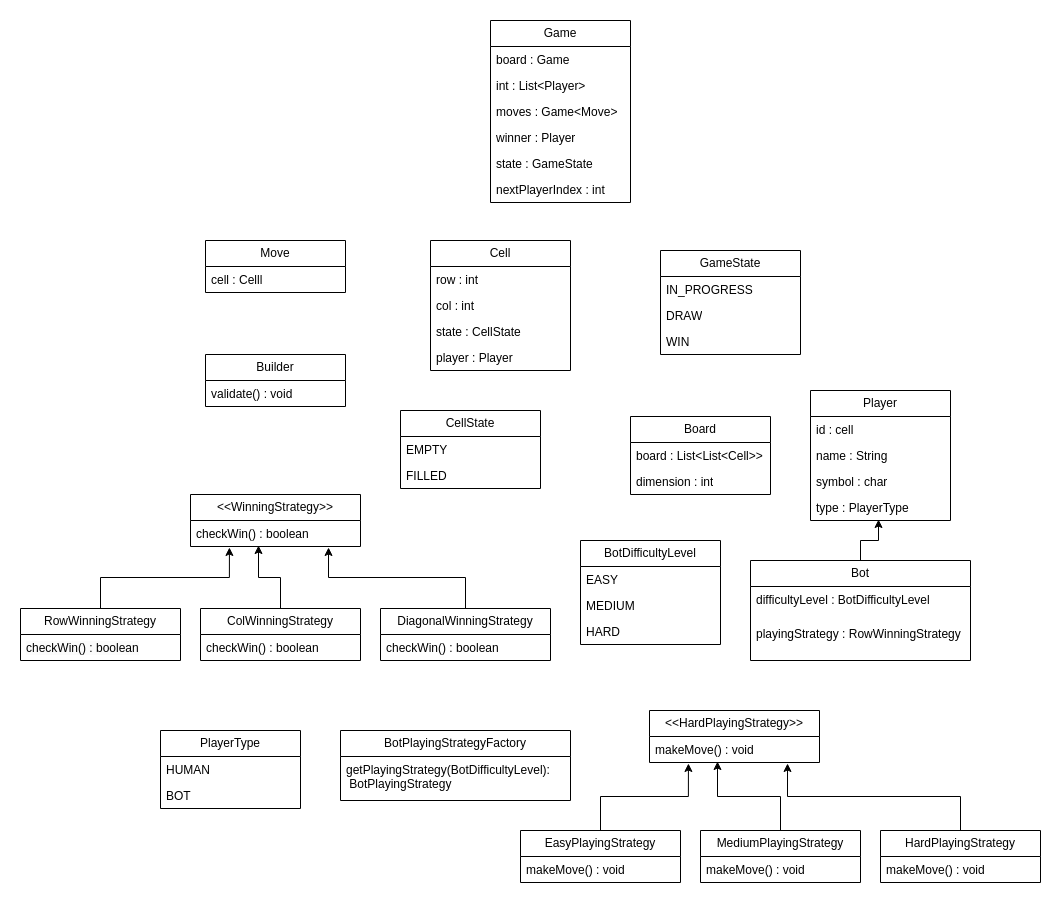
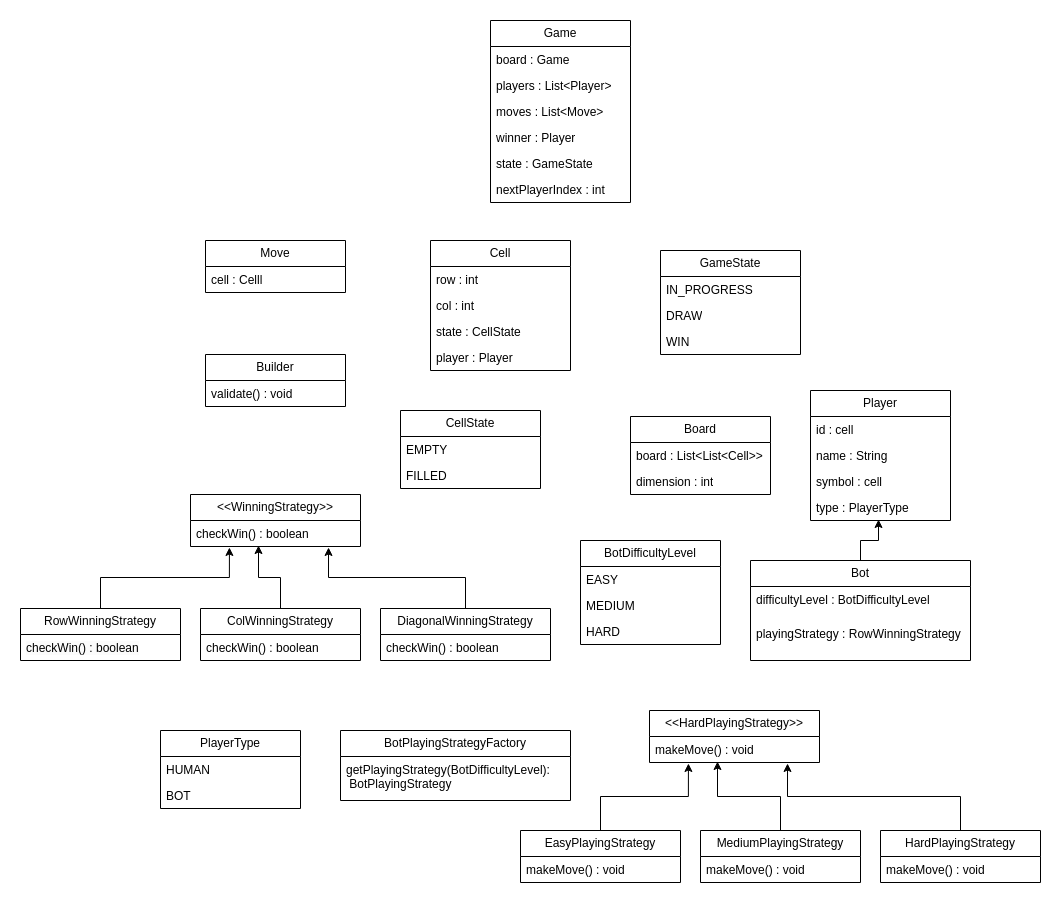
(548, 87) -> (561, 87)
(552, 113) -> (551, 113)
(854, 483) -> (851, 483)
